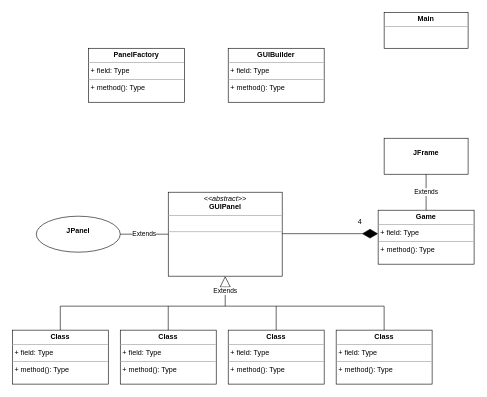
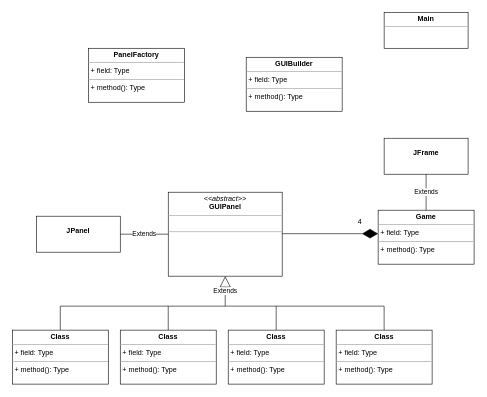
(276, 75) -> (294, 84)
(78, 234) -> (78, 234)
